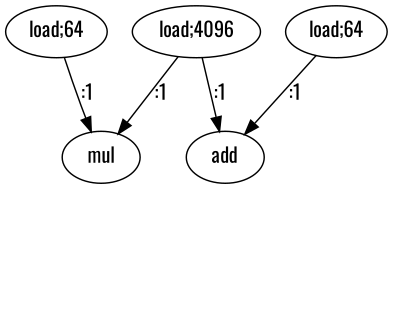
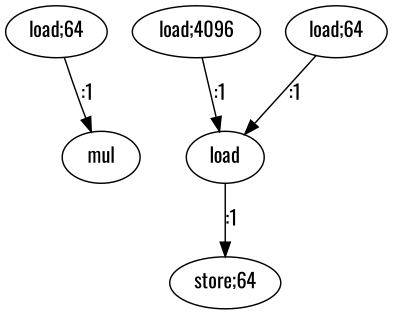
(153, 90) -> none
(225, 157) -> (225, 157)
none -> (225, 283)
